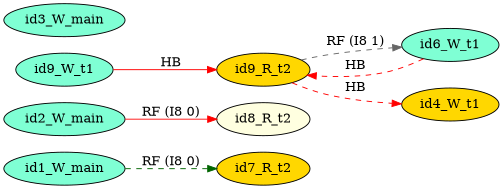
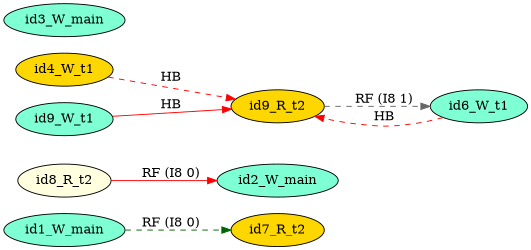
(341, 97) -> (167, 87)
(166, 119) -> (159, 181)
